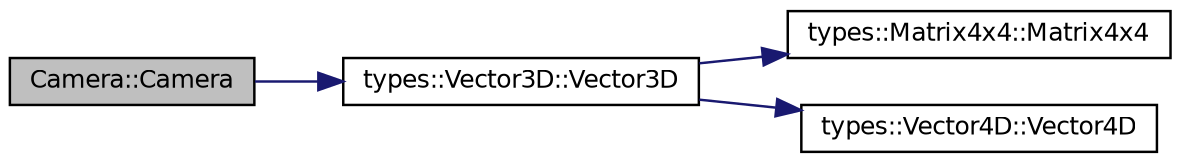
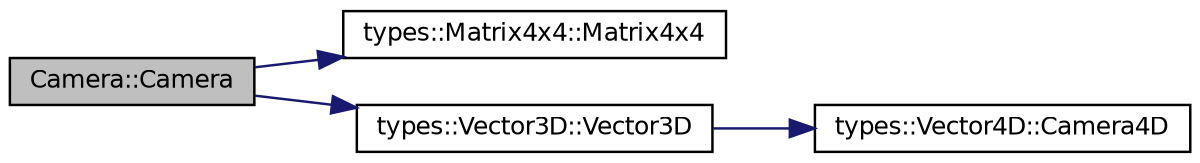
(731, 60) -> (287, 64)
(979, 128) -> (1003, 128)
